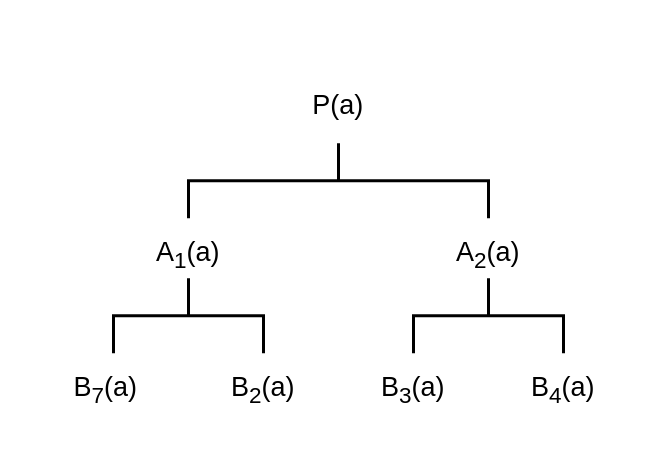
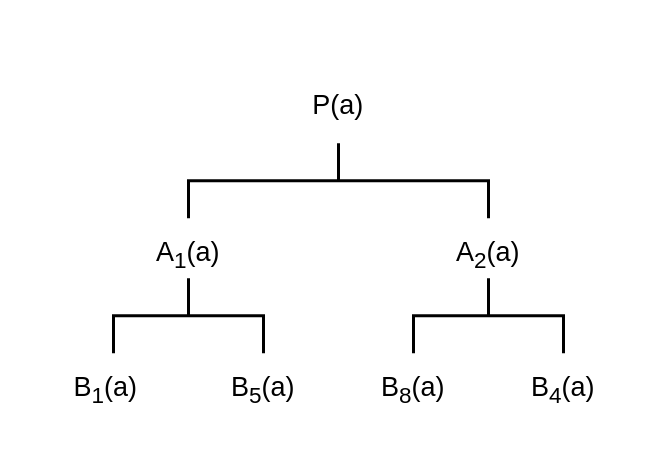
(106, 391) -> (106, 391)
(263, 391) -> (263, 391)
(413, 391) -> (413, 391)
